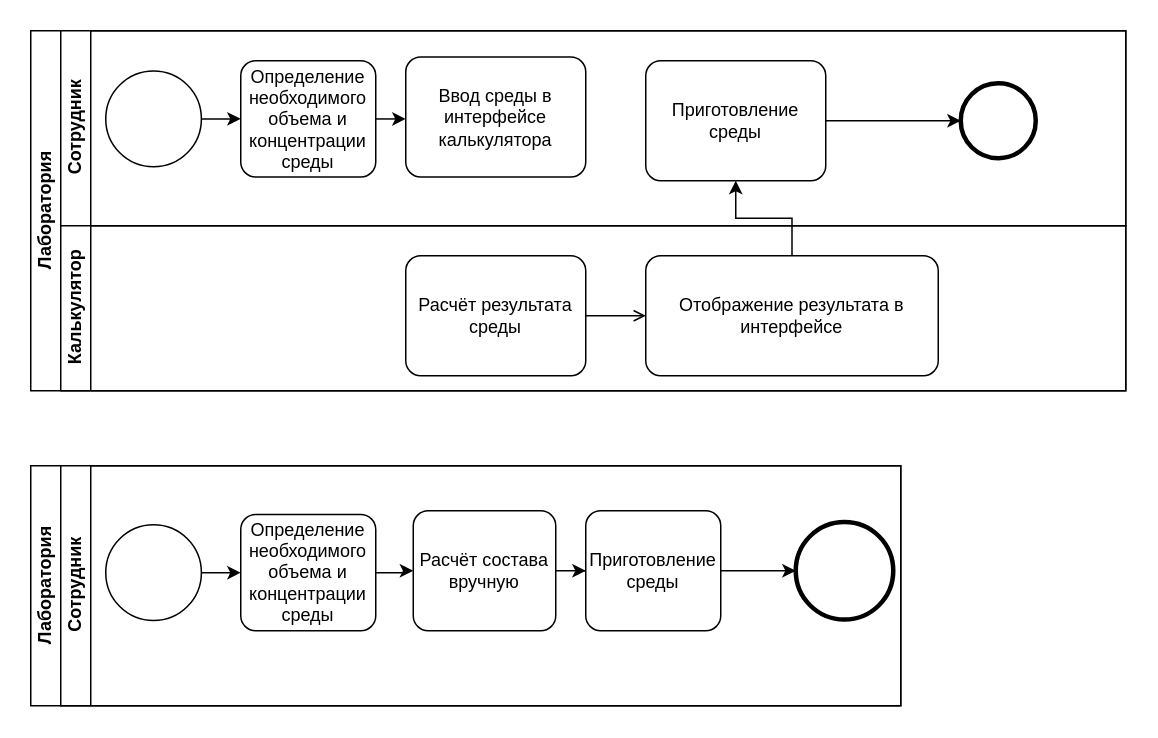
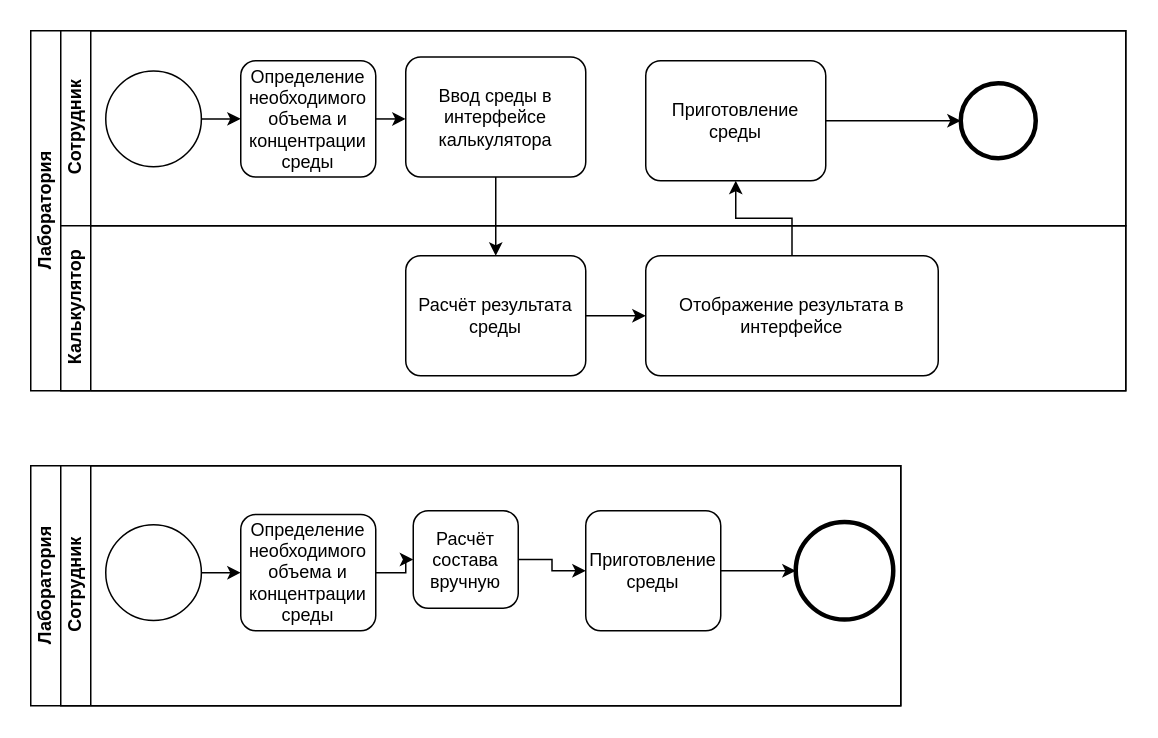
none -> (496, 211)
(636, 316) -> (634, 316)
(485, 571) -> (466, 560)
